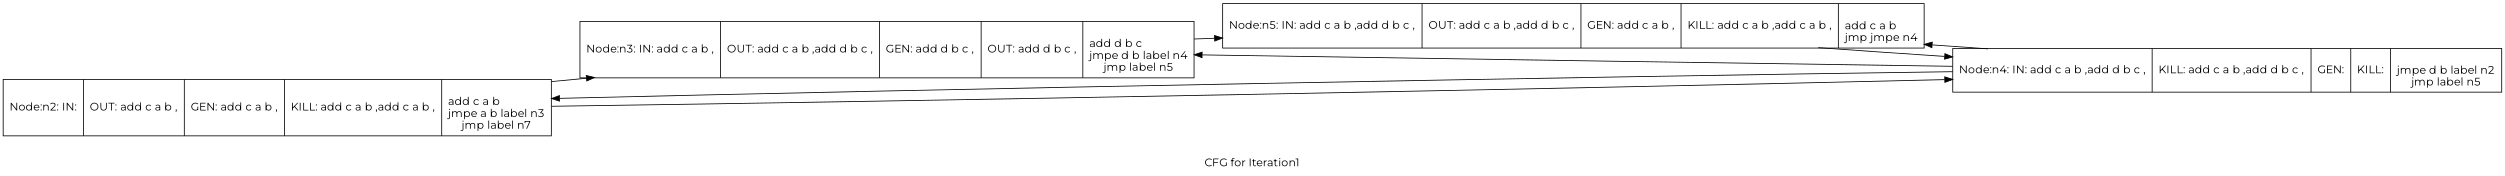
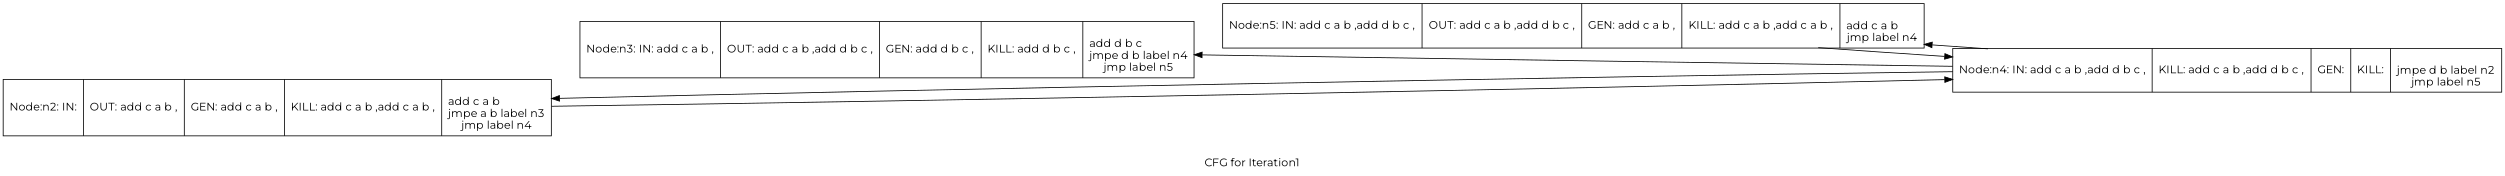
(1881, 38) -> (1882, 38)
(1204, 39) -> none
(1032, 49) -> (1032, 49)
(569, 80) -> none
(497, 126) -> (497, 126)
